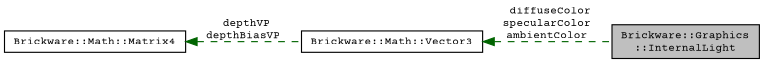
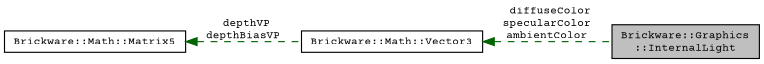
(95, 42) -> (95, 42)
